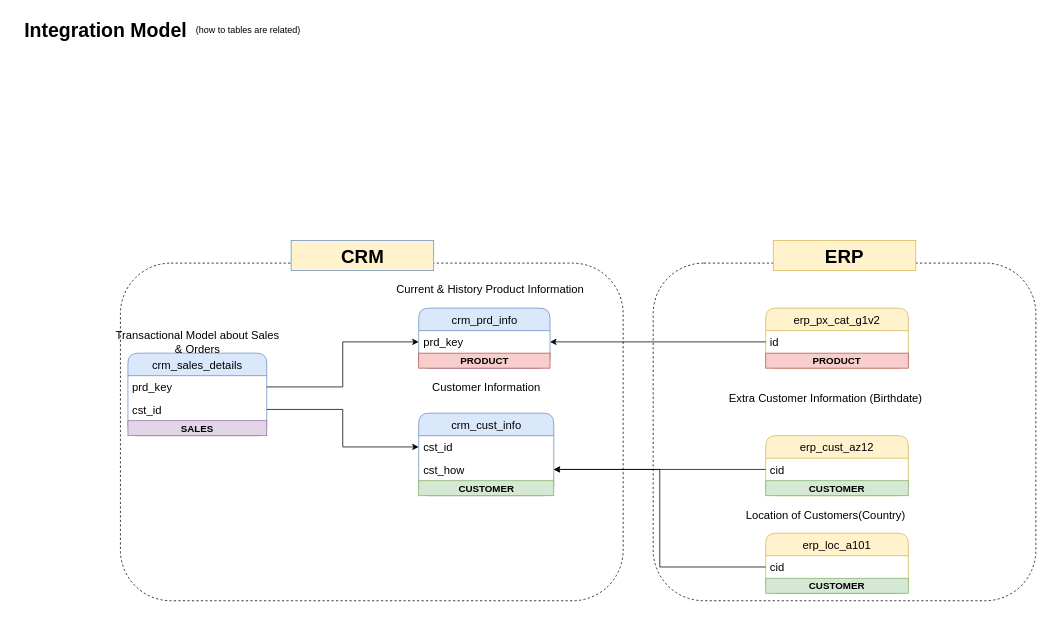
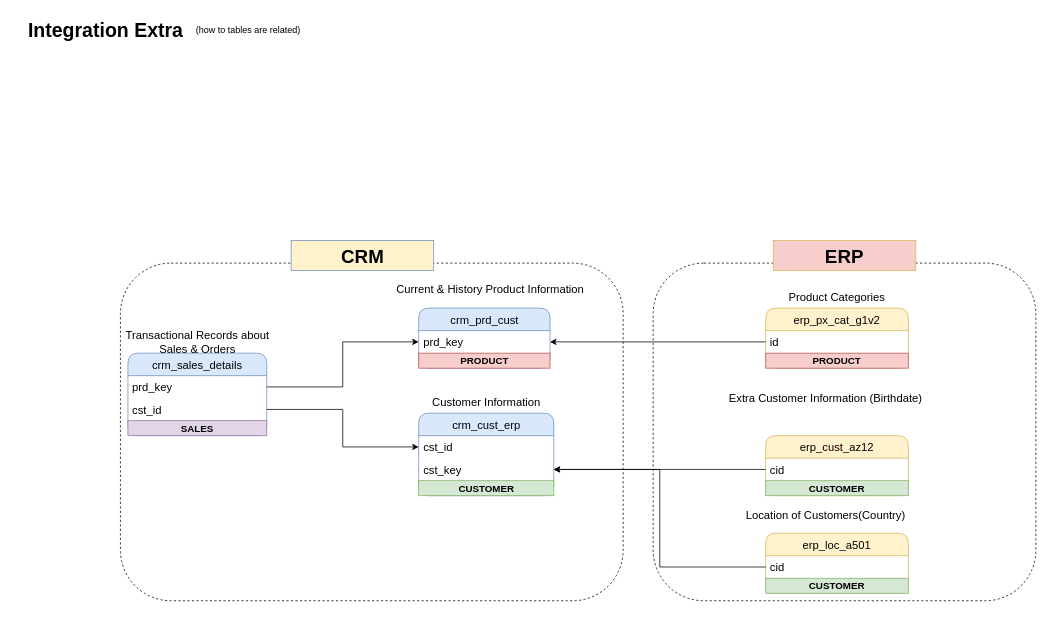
(106, 30) -> (106, 30)
(844, 255) -> (844, 255)
none -> (837, 297)
(485, 319) -> (485, 319)
(198, 342) -> (198, 342)
(486, 387) -> (486, 402)
(486, 424) -> (486, 424)
(445, 469) -> (445, 469)
(837, 544) -> (837, 544)
